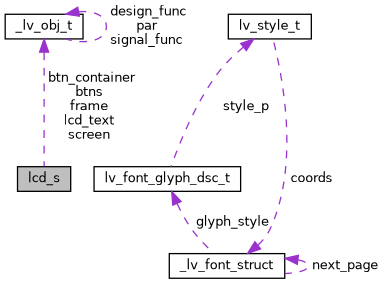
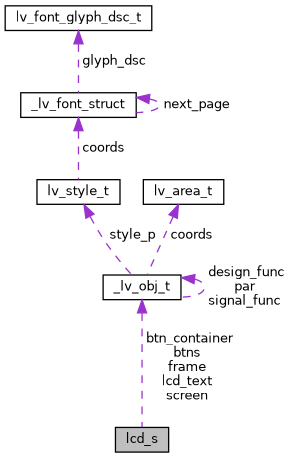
(200, 102) -> (109, 247)
none -> (184, 192)
(231, 222) -> (112, 62)
